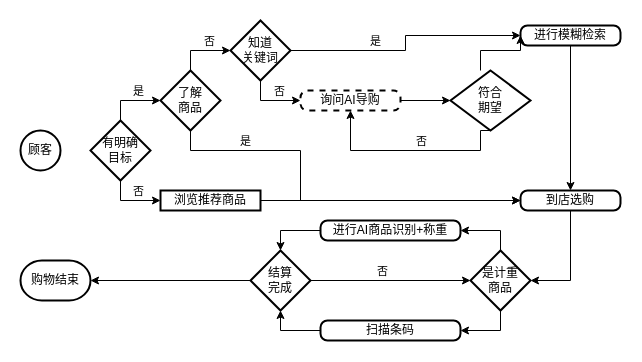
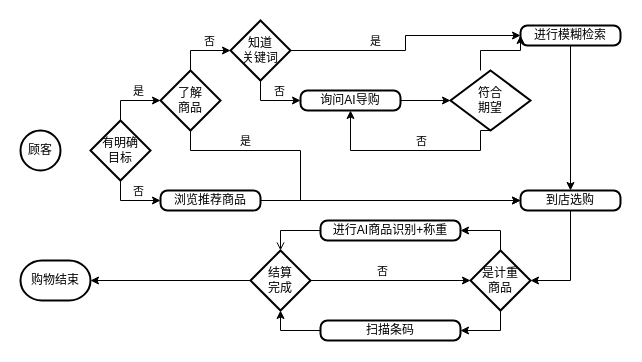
(351, 101) -> (351, 101)
(211, 201) -> (211, 201)
(281, 242) -> (281, 244)
